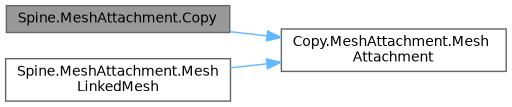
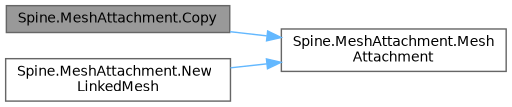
(394, 50) -> (394, 50)
(118, 80) -> (118, 80)
